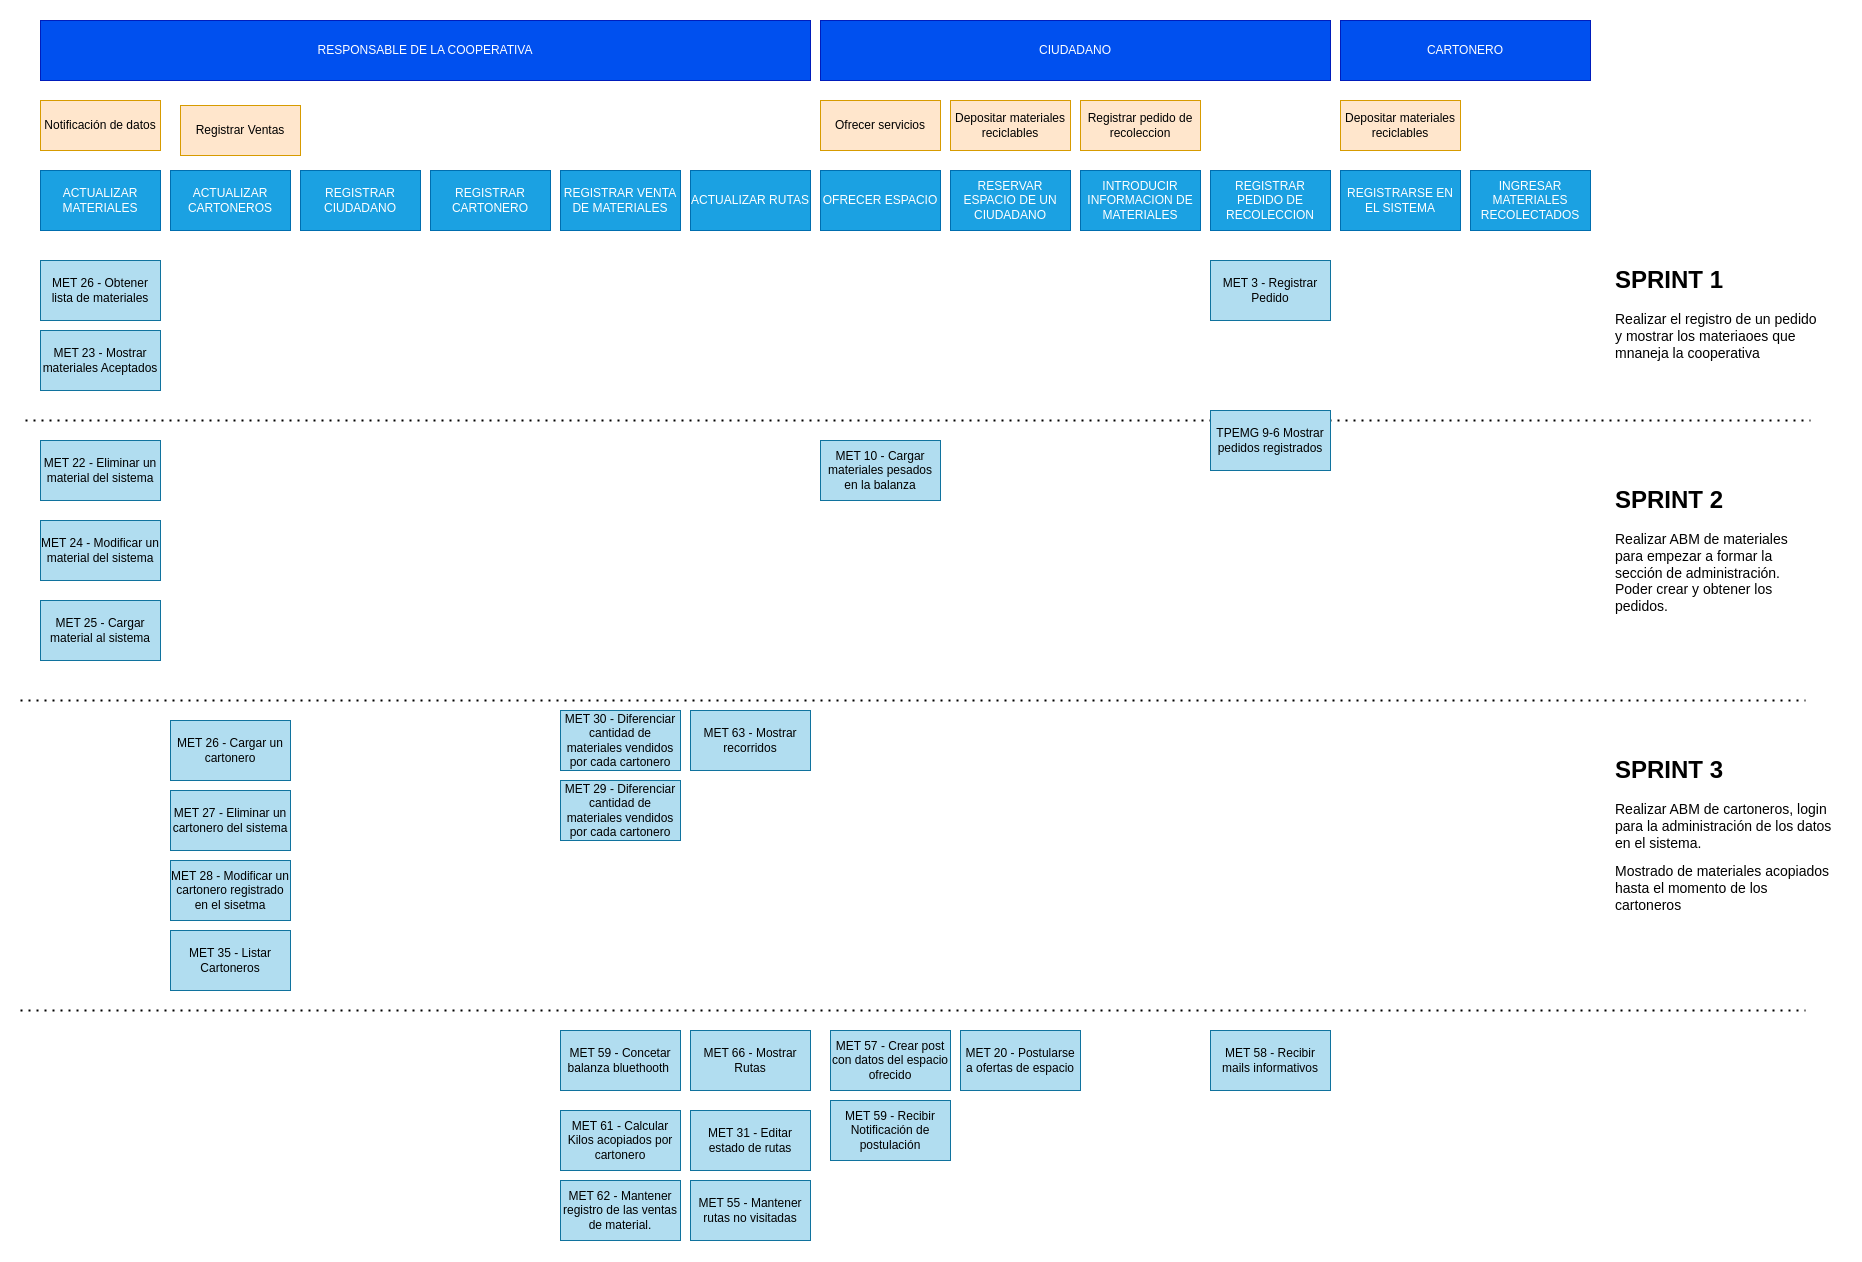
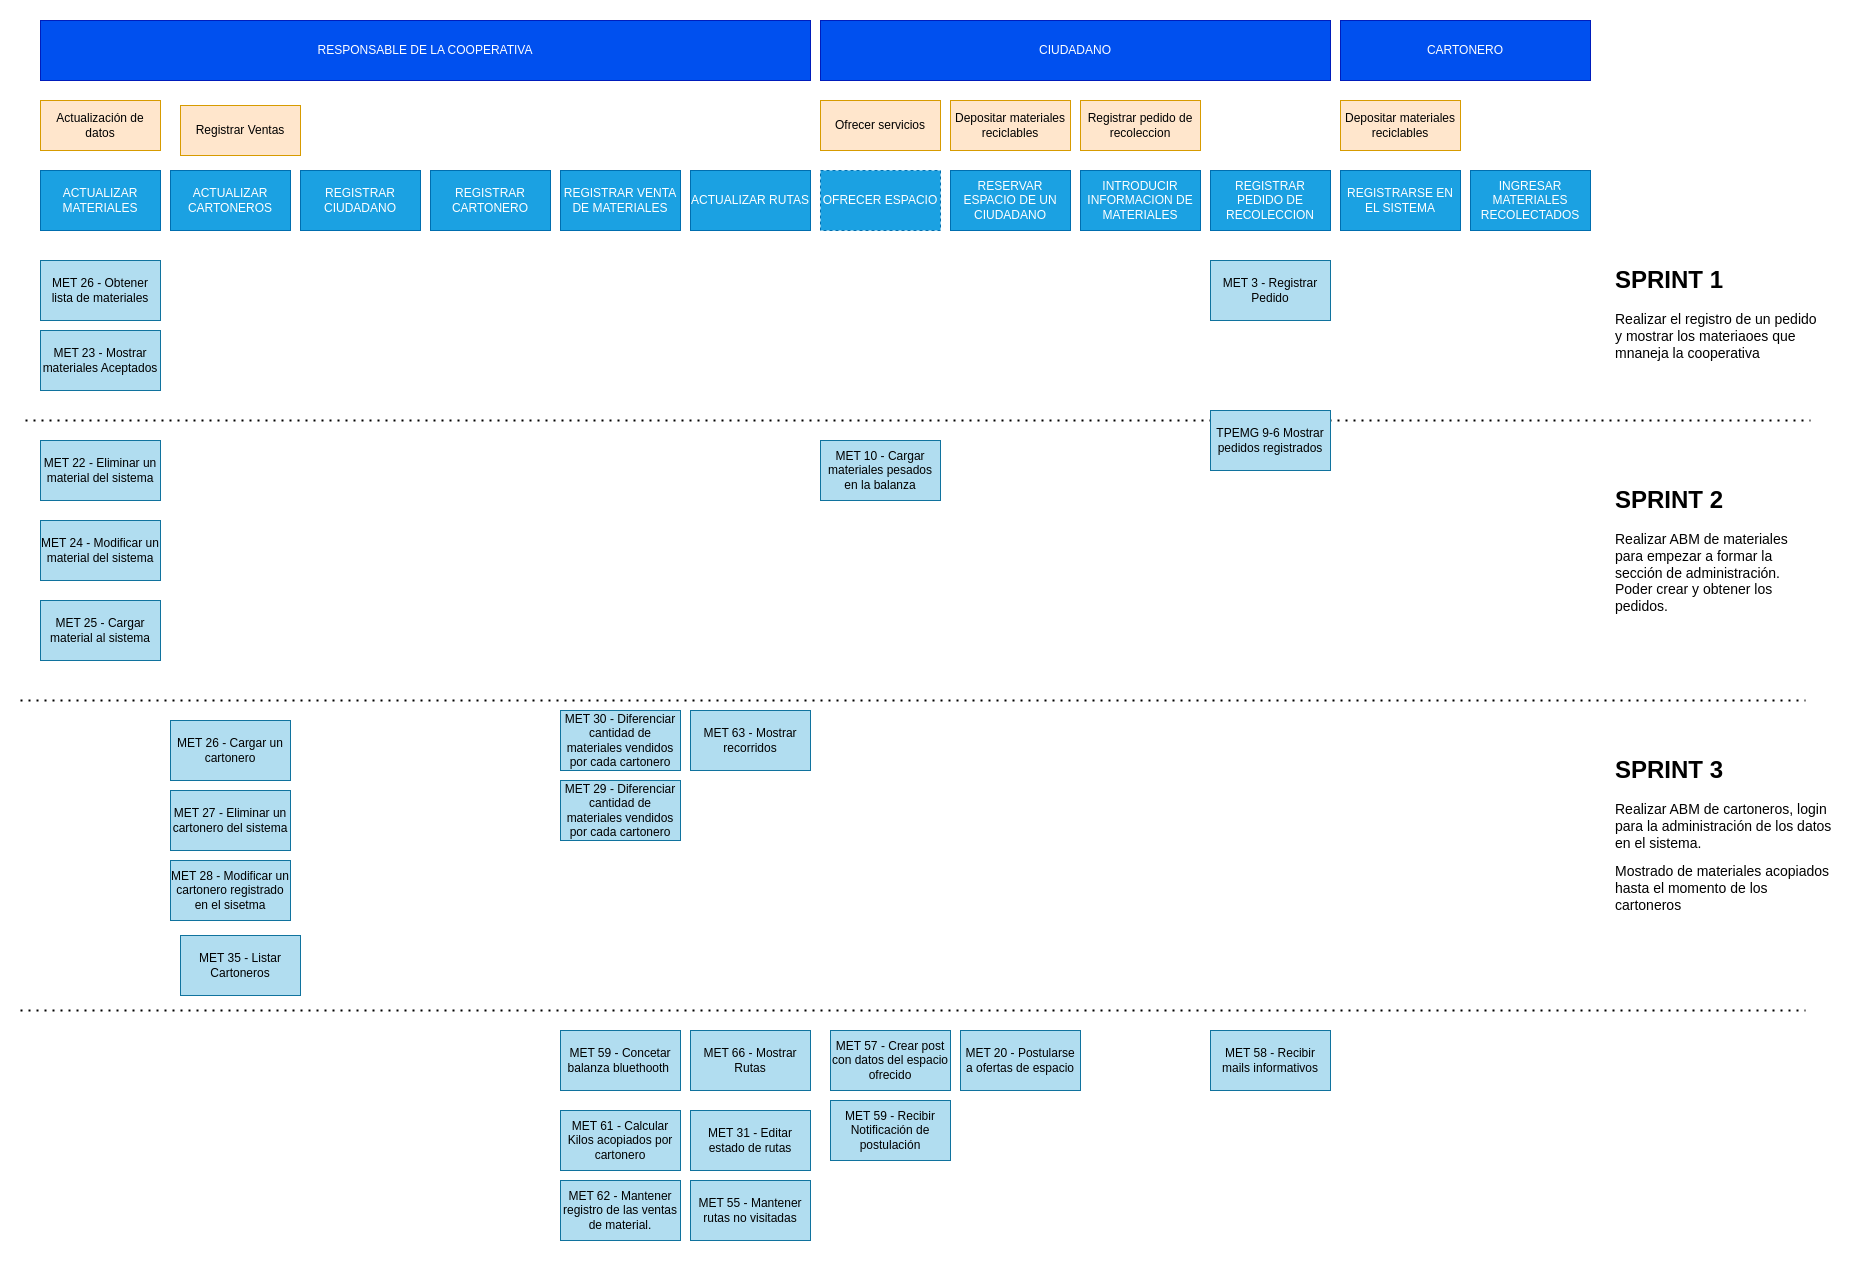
(101, 126) -> (101, 126)
(881, 201) -> (881, 201)
(231, 961) -> (241, 966)
